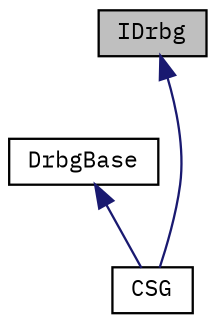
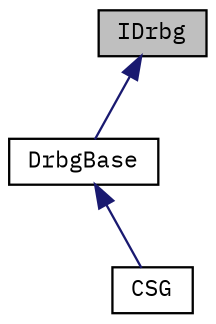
(181, 173) -> (112, 108)
